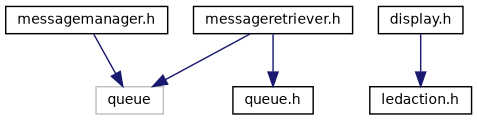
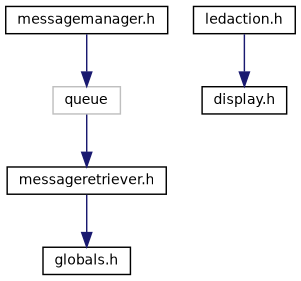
(421, 53) -> (244, 53)
(208, 57) -> (87, 133)
(273, 100) -> (87, 261)
